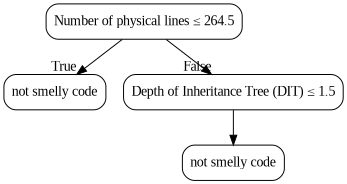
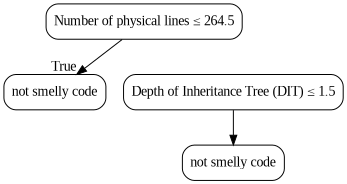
(185, 54) -> none
